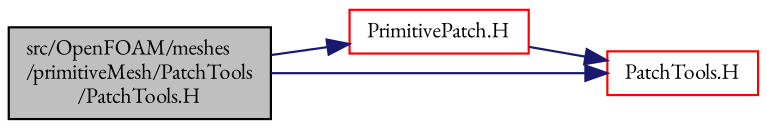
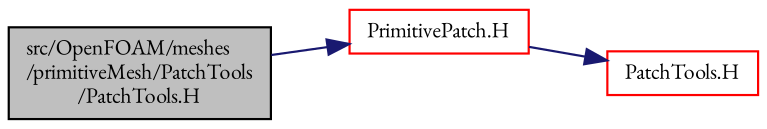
(428, 73) -> none
